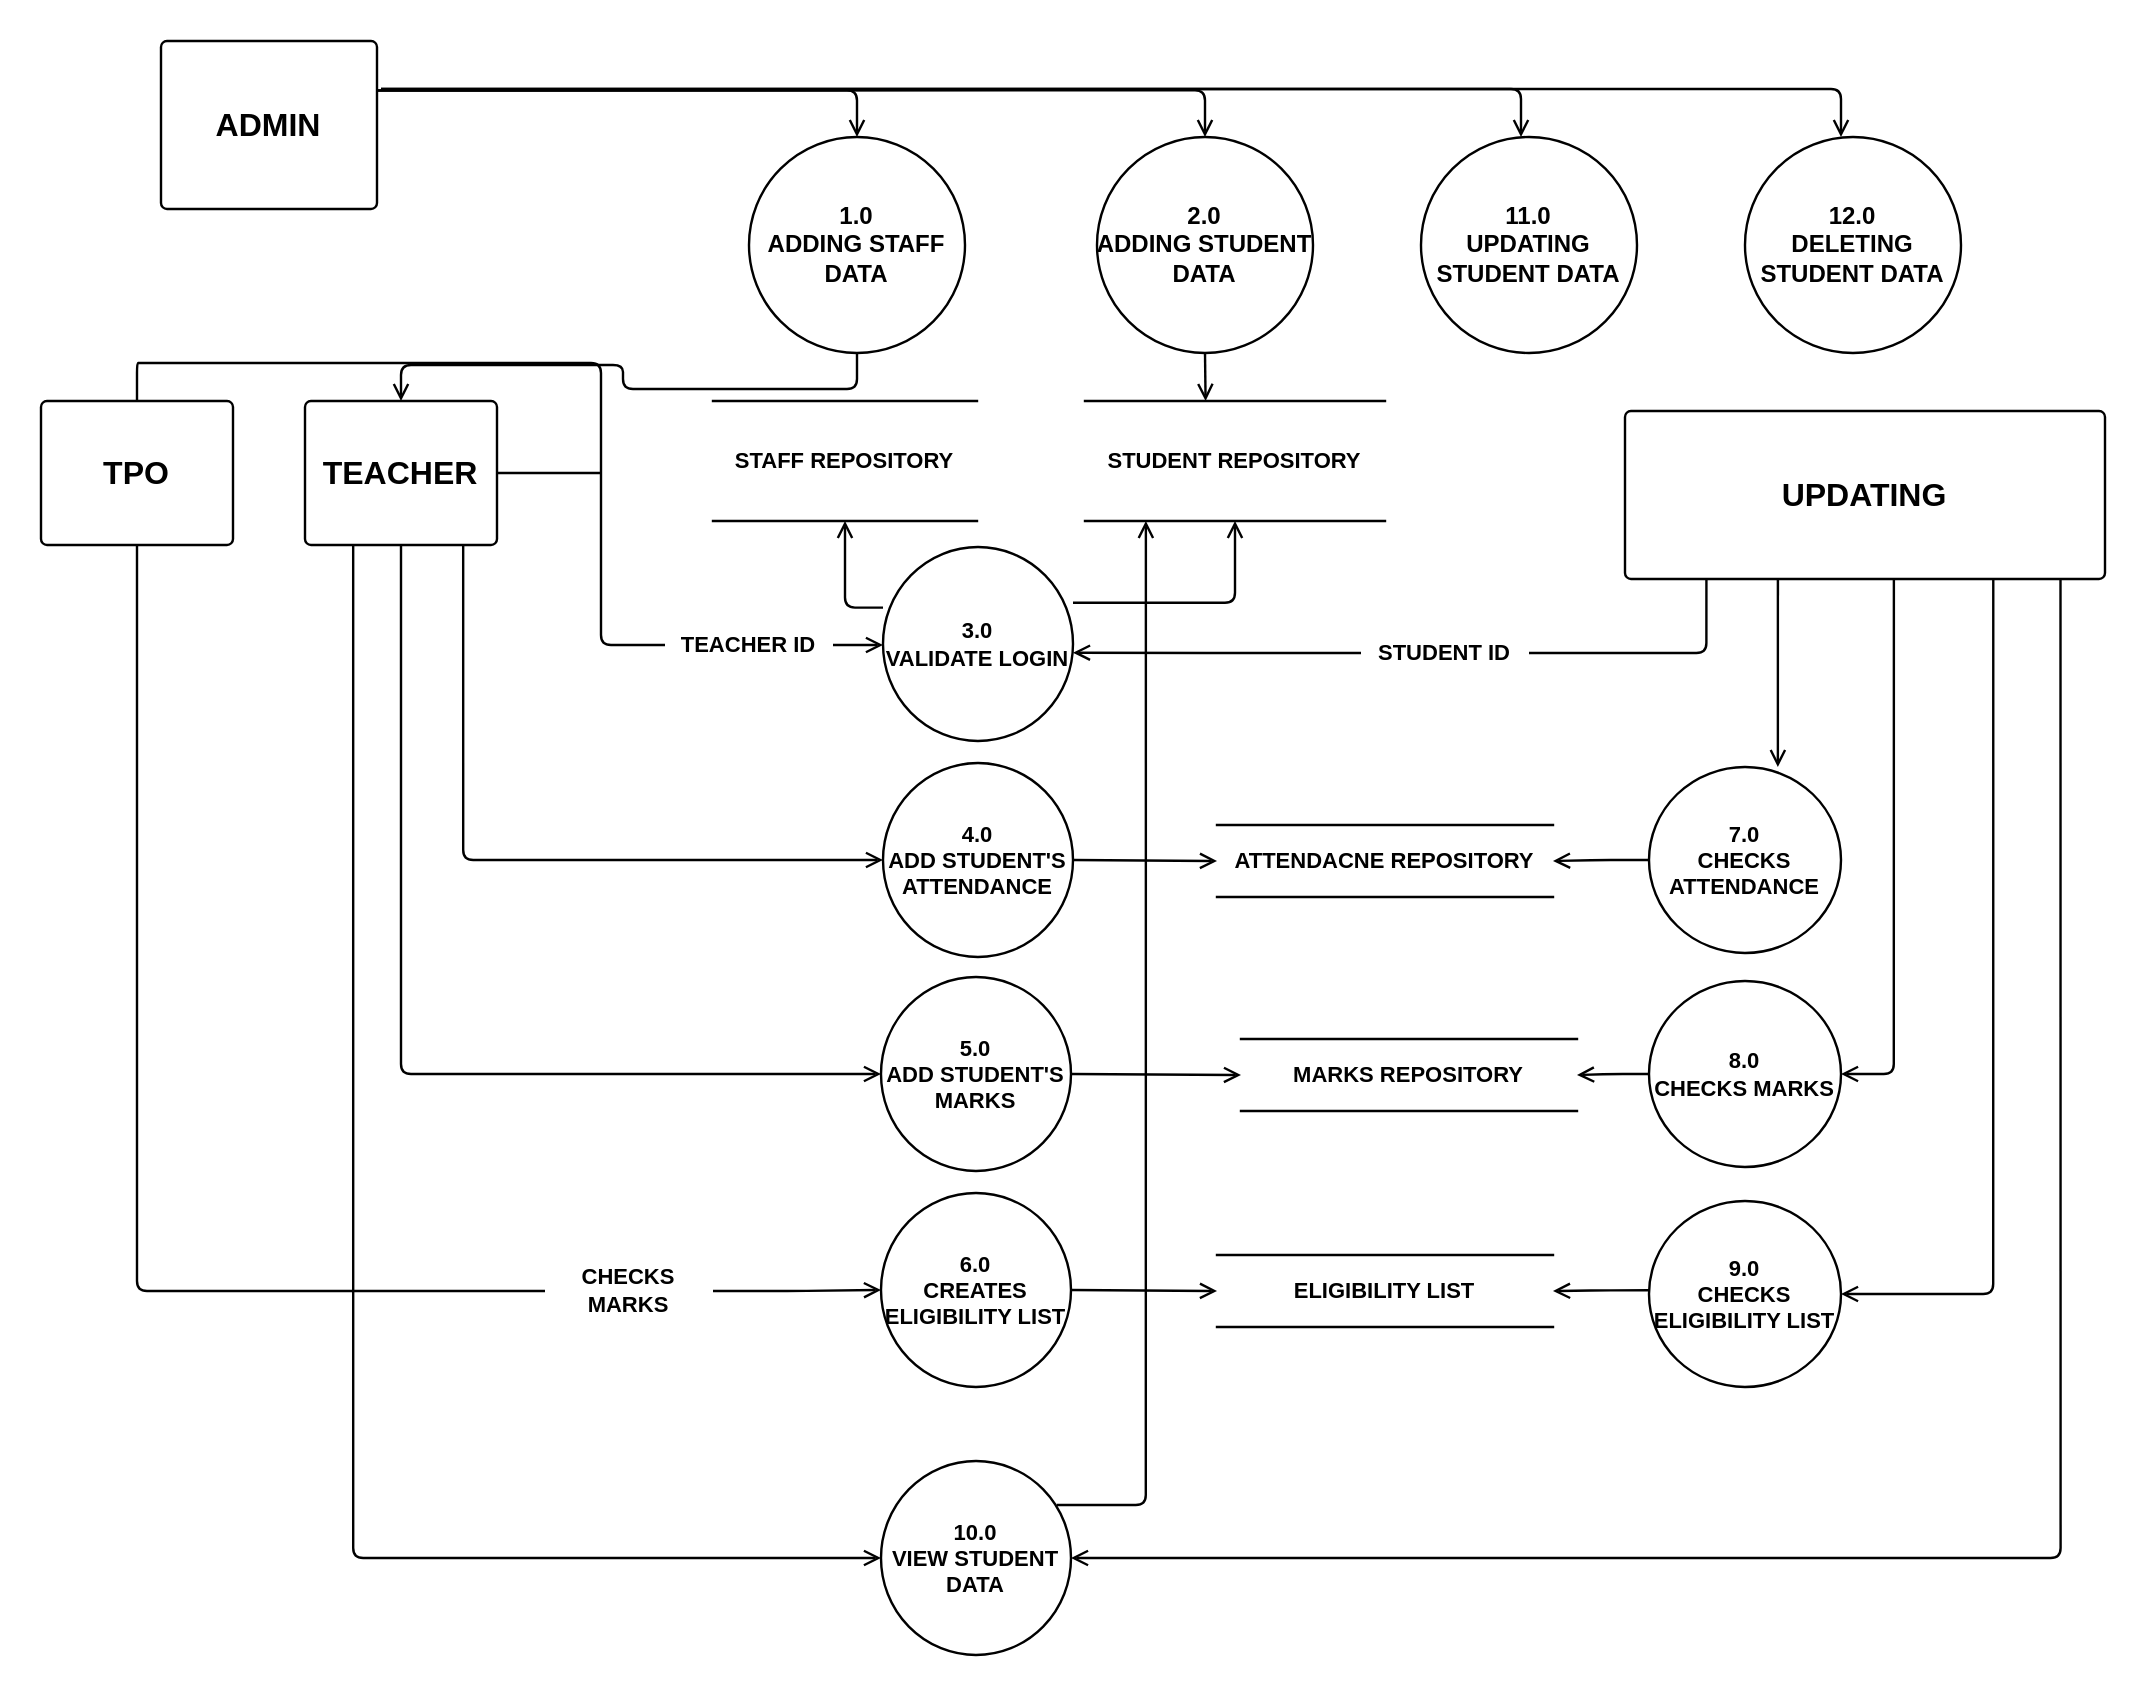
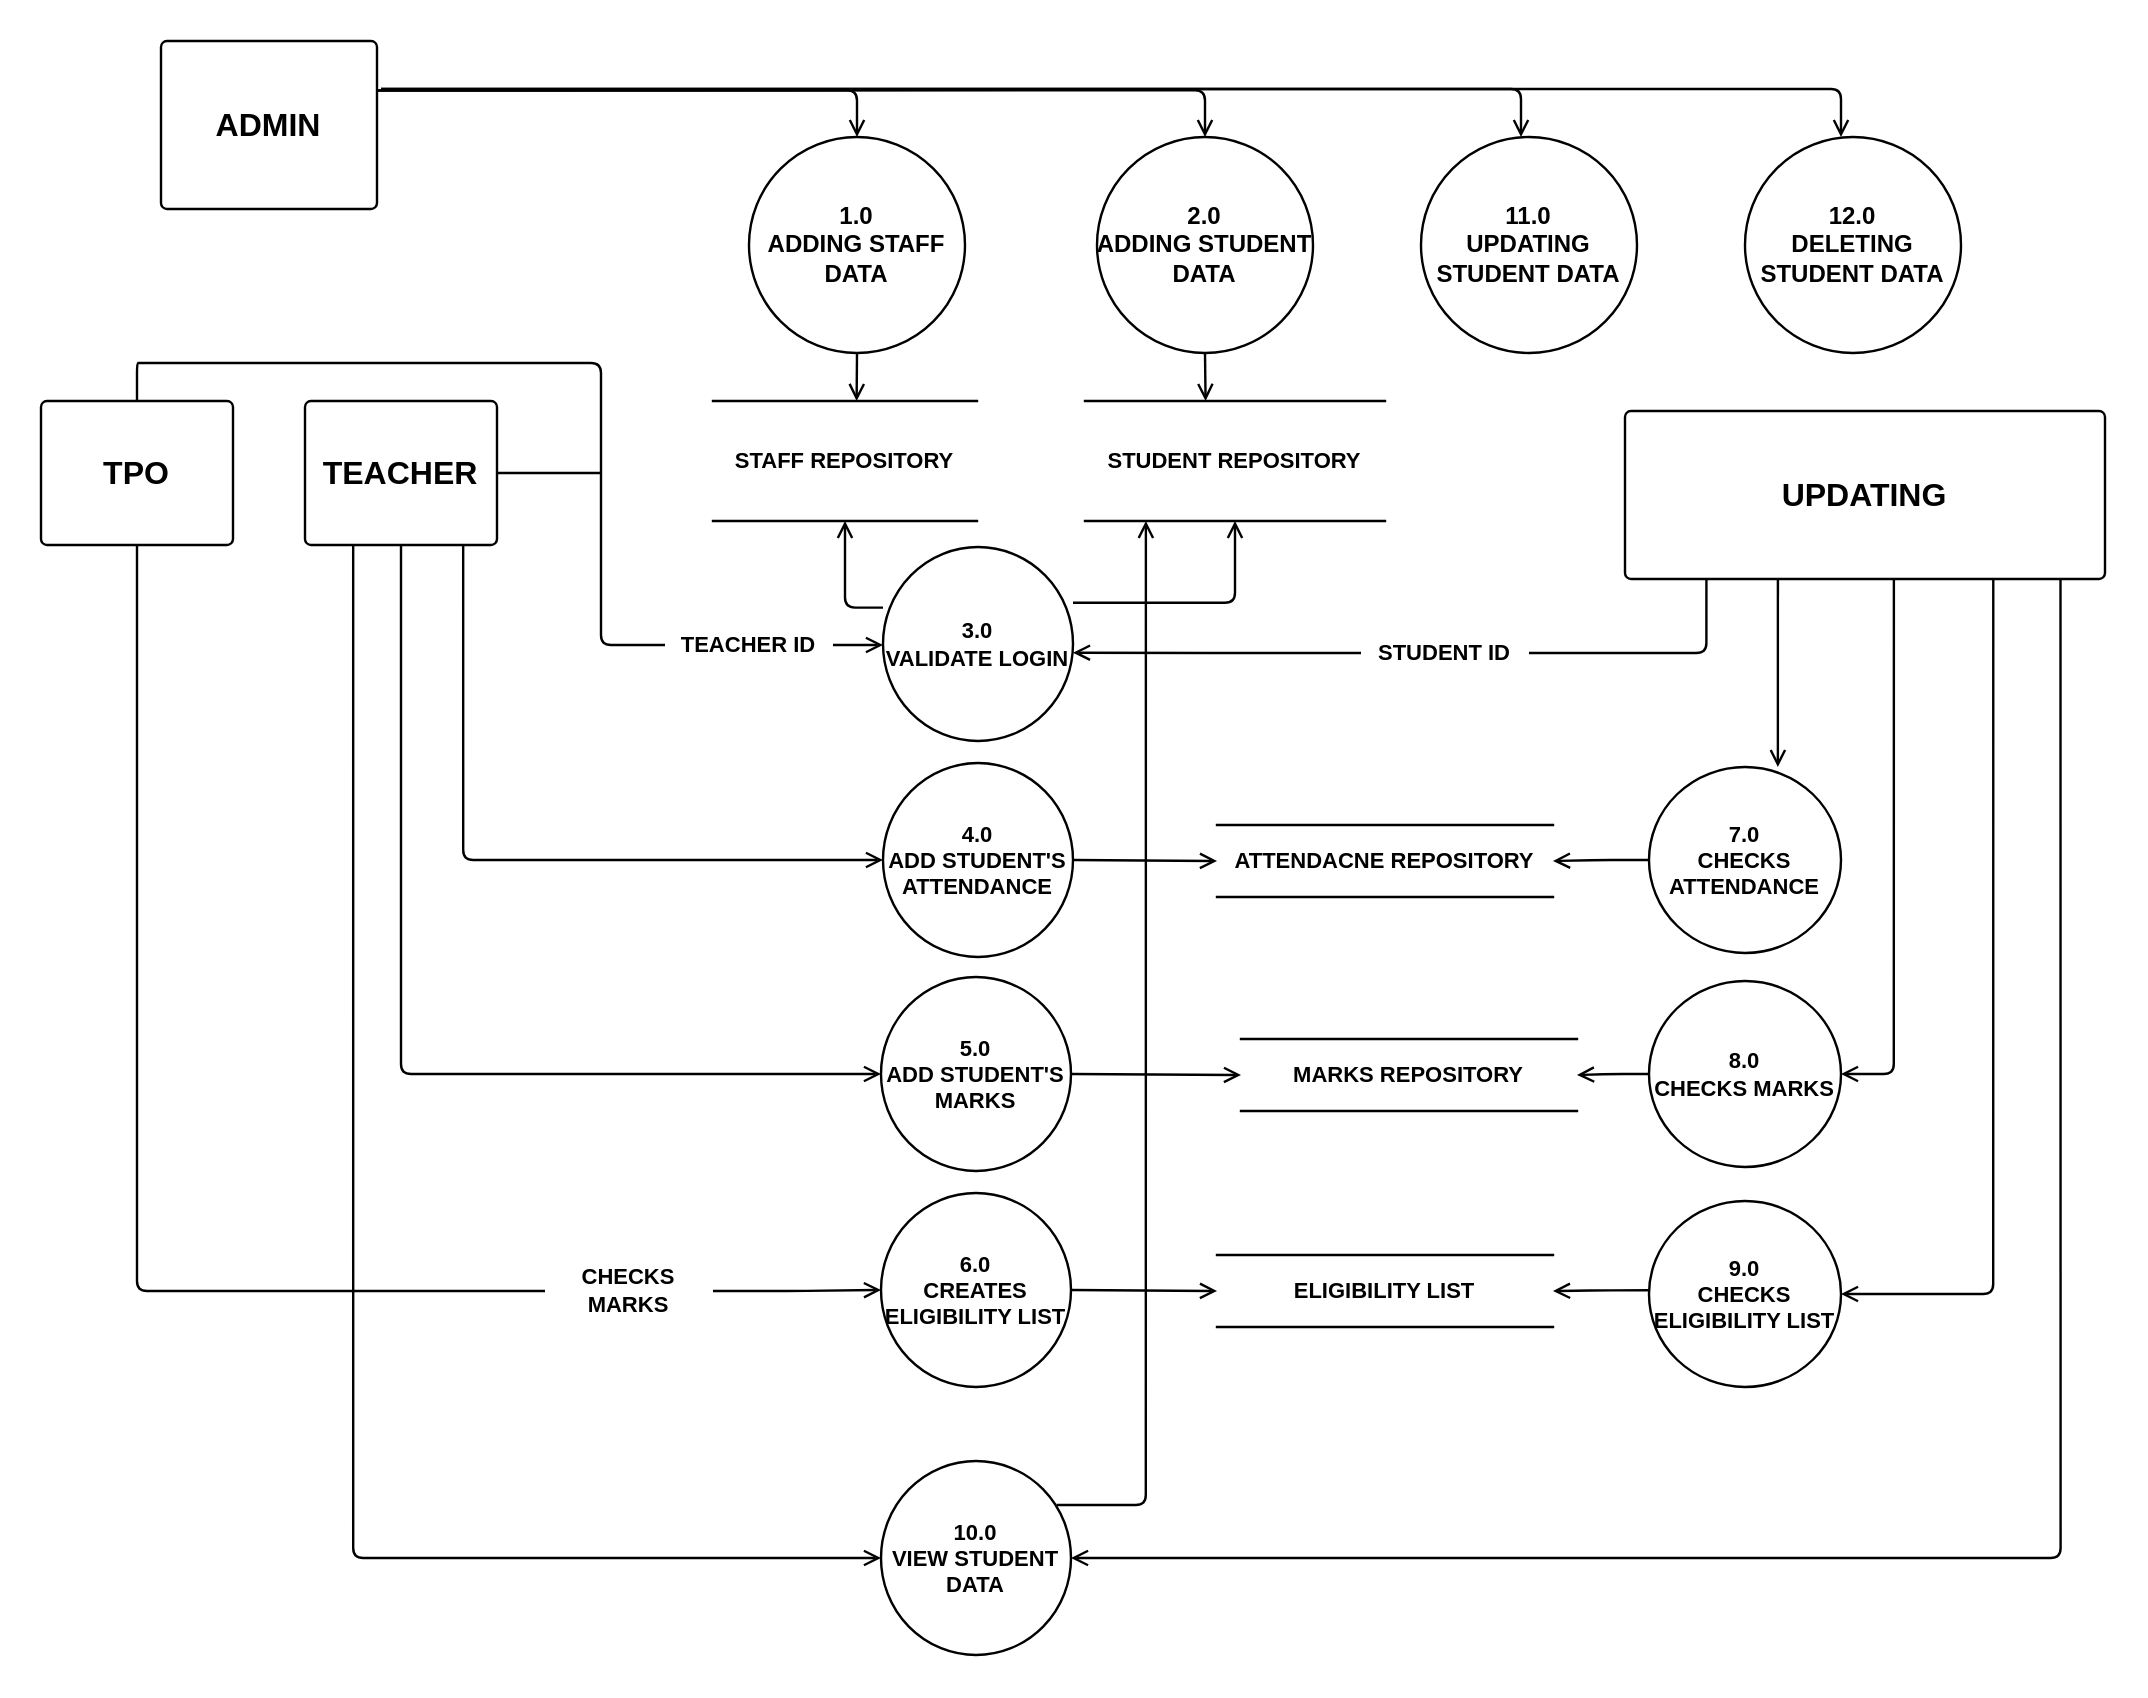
(726, 389) -> (857, 389)
